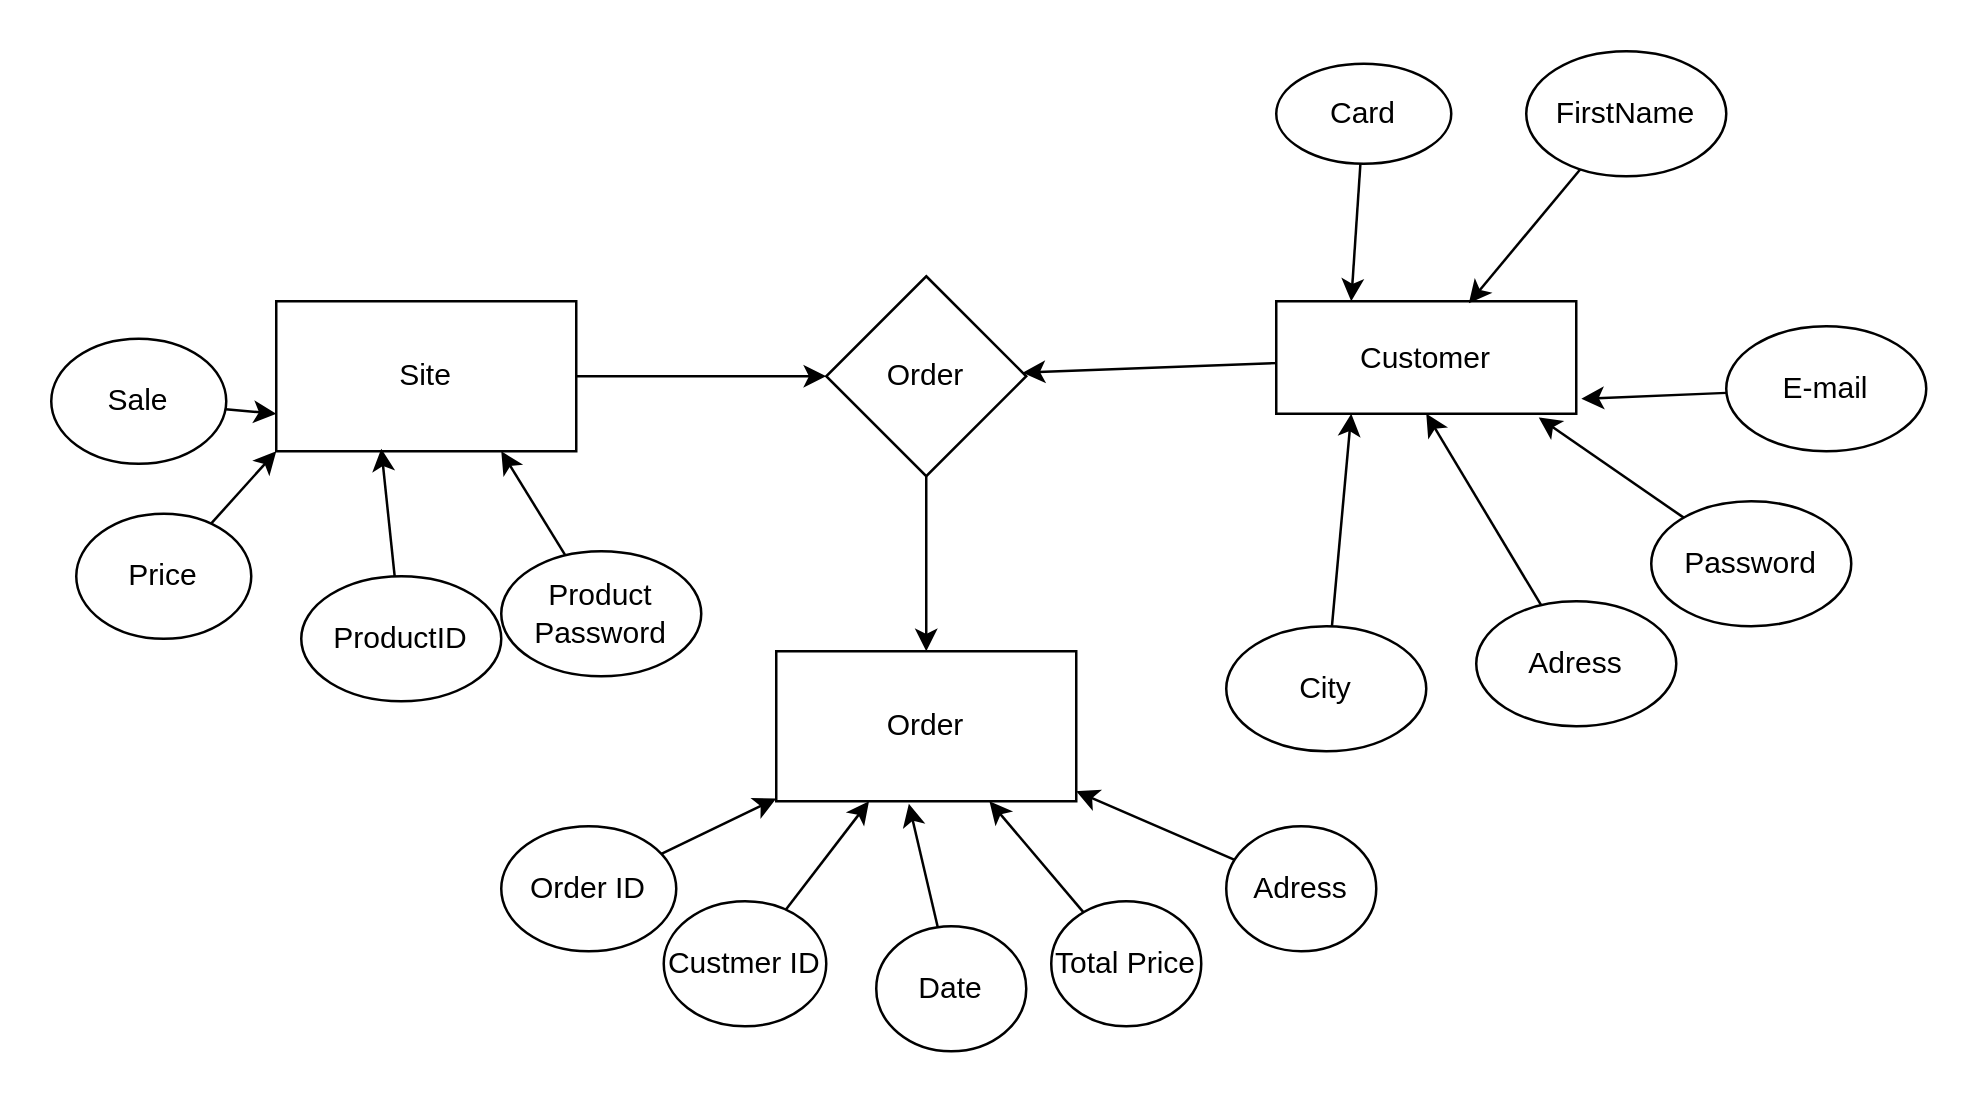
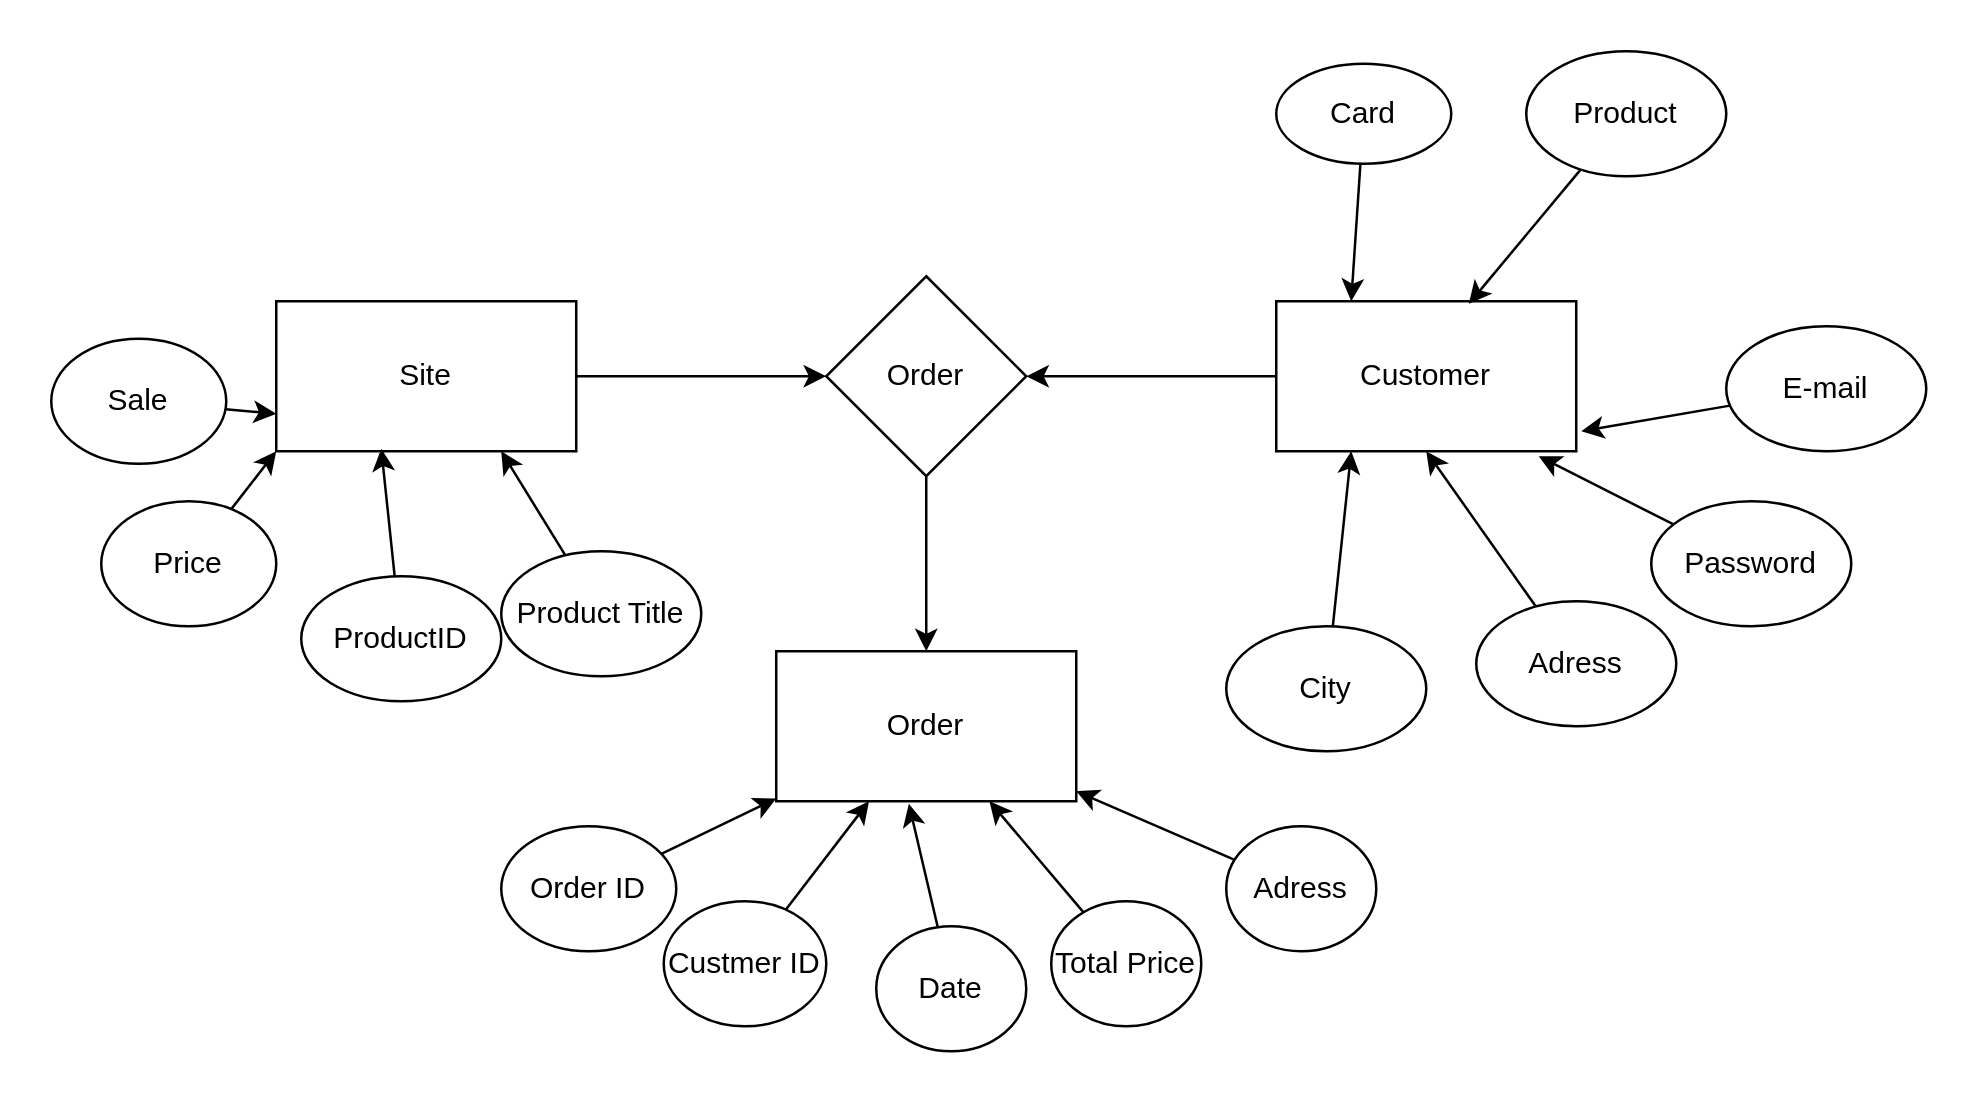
(1626, 114) -> (1626, 114)
(1426, 358) -> (1426, 376)
(164, 576) -> (189, 564)
(601, 614) -> (601, 614)
